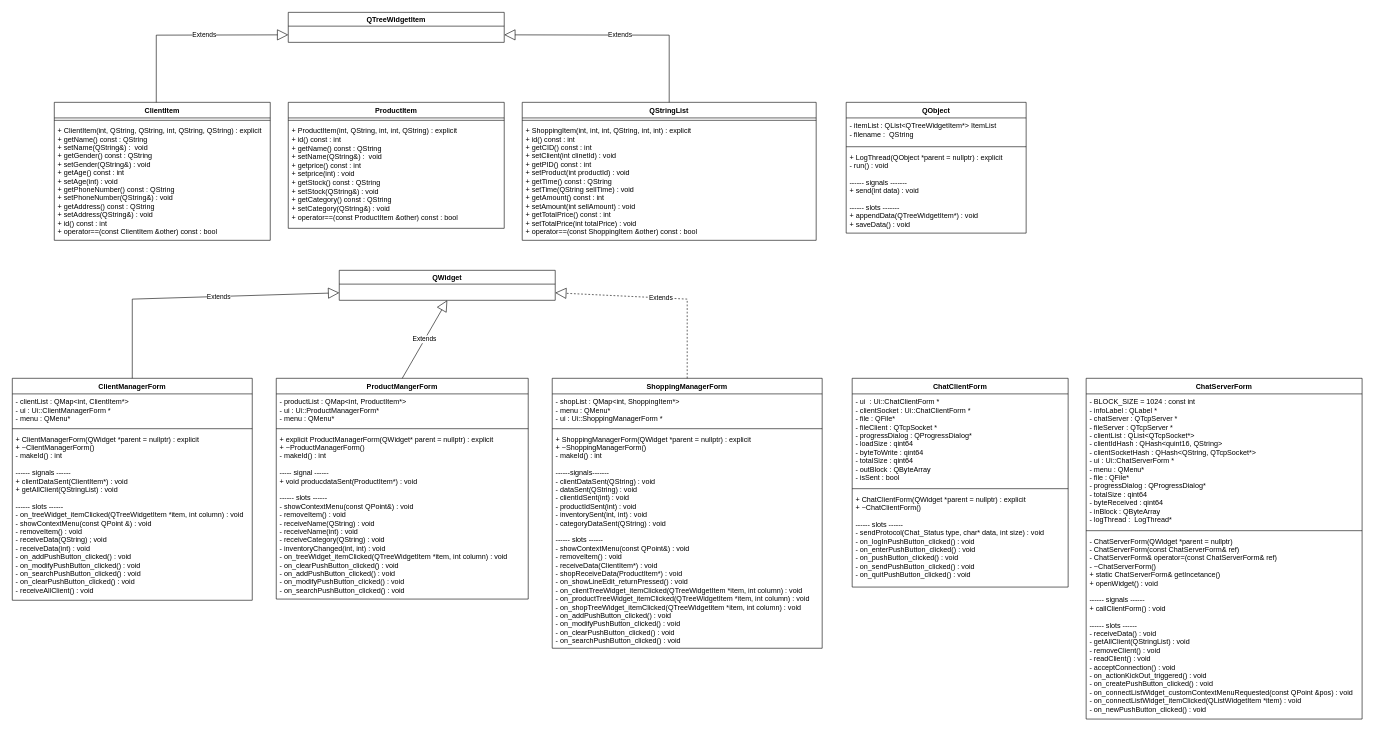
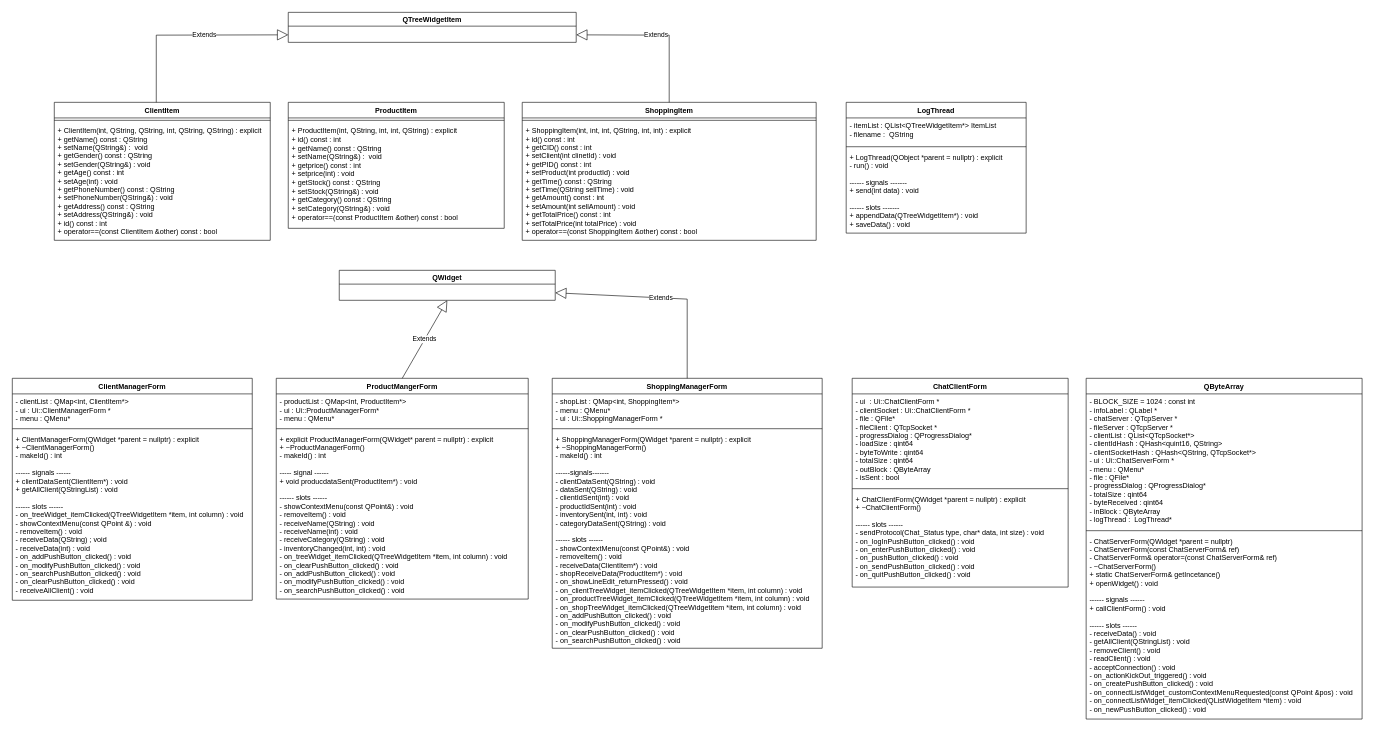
(396, 27) -> (432, 27)
(669, 110) -> (669, 110)
(936, 110) -> (936, 110)
(132, 306) -> none
(687, 330) -> (687, 330)
(1224, 386) -> (1224, 386)
